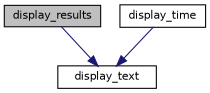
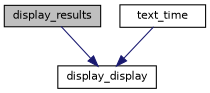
(163, 16) -> (163, 16)
(107, 77) -> (107, 77)
